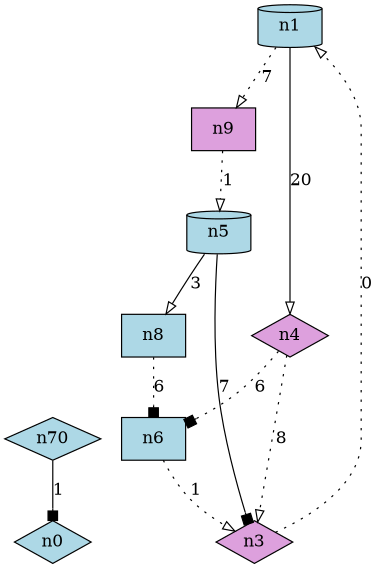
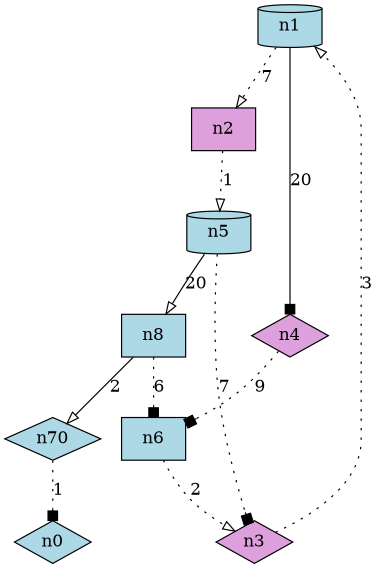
(224, 129) -> (224, 129)
(290, 175) -> (290, 175)
(196, 284) -> (196, 284)
(367, 284) -> (367, 284)
(218, 385) -> (218, 385)
none -> (104, 386)
(260, 387) -> (260, 387)
(273, 433) -> none
(53, 485) -> (53, 485)
(196, 490) -> (196, 490)
